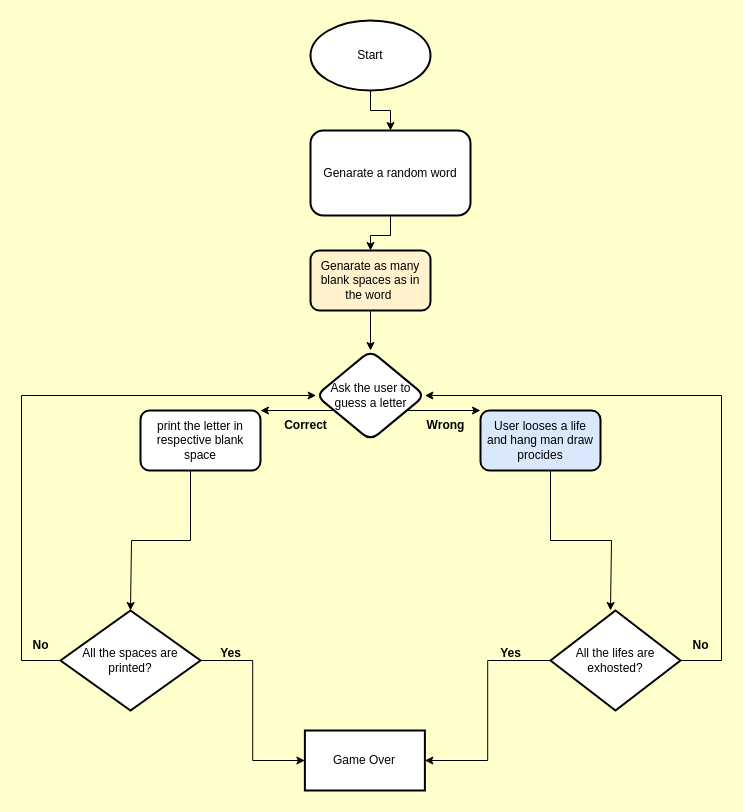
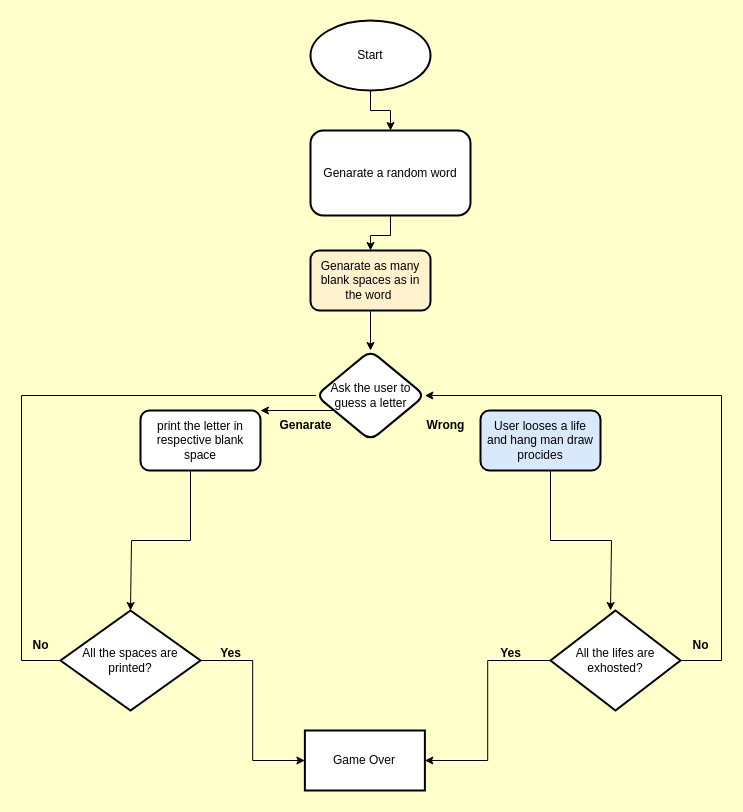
(308, 396) -> (311, 396)
(440, 411) -> none
(306, 426) -> (306, 426)
